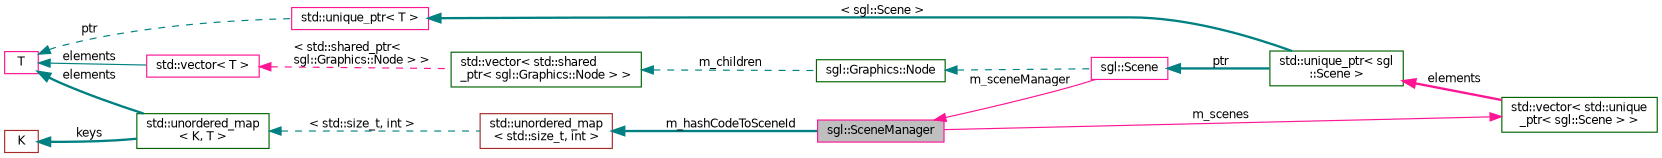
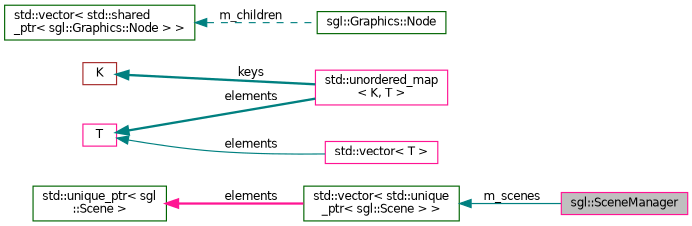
(360, 19) -> none
(361, 68) -> none
(1130, 68) -> none
(1217, 123) -> (516, 204)
(203, 131) -> (382, 88)
(546, 131) -> none
